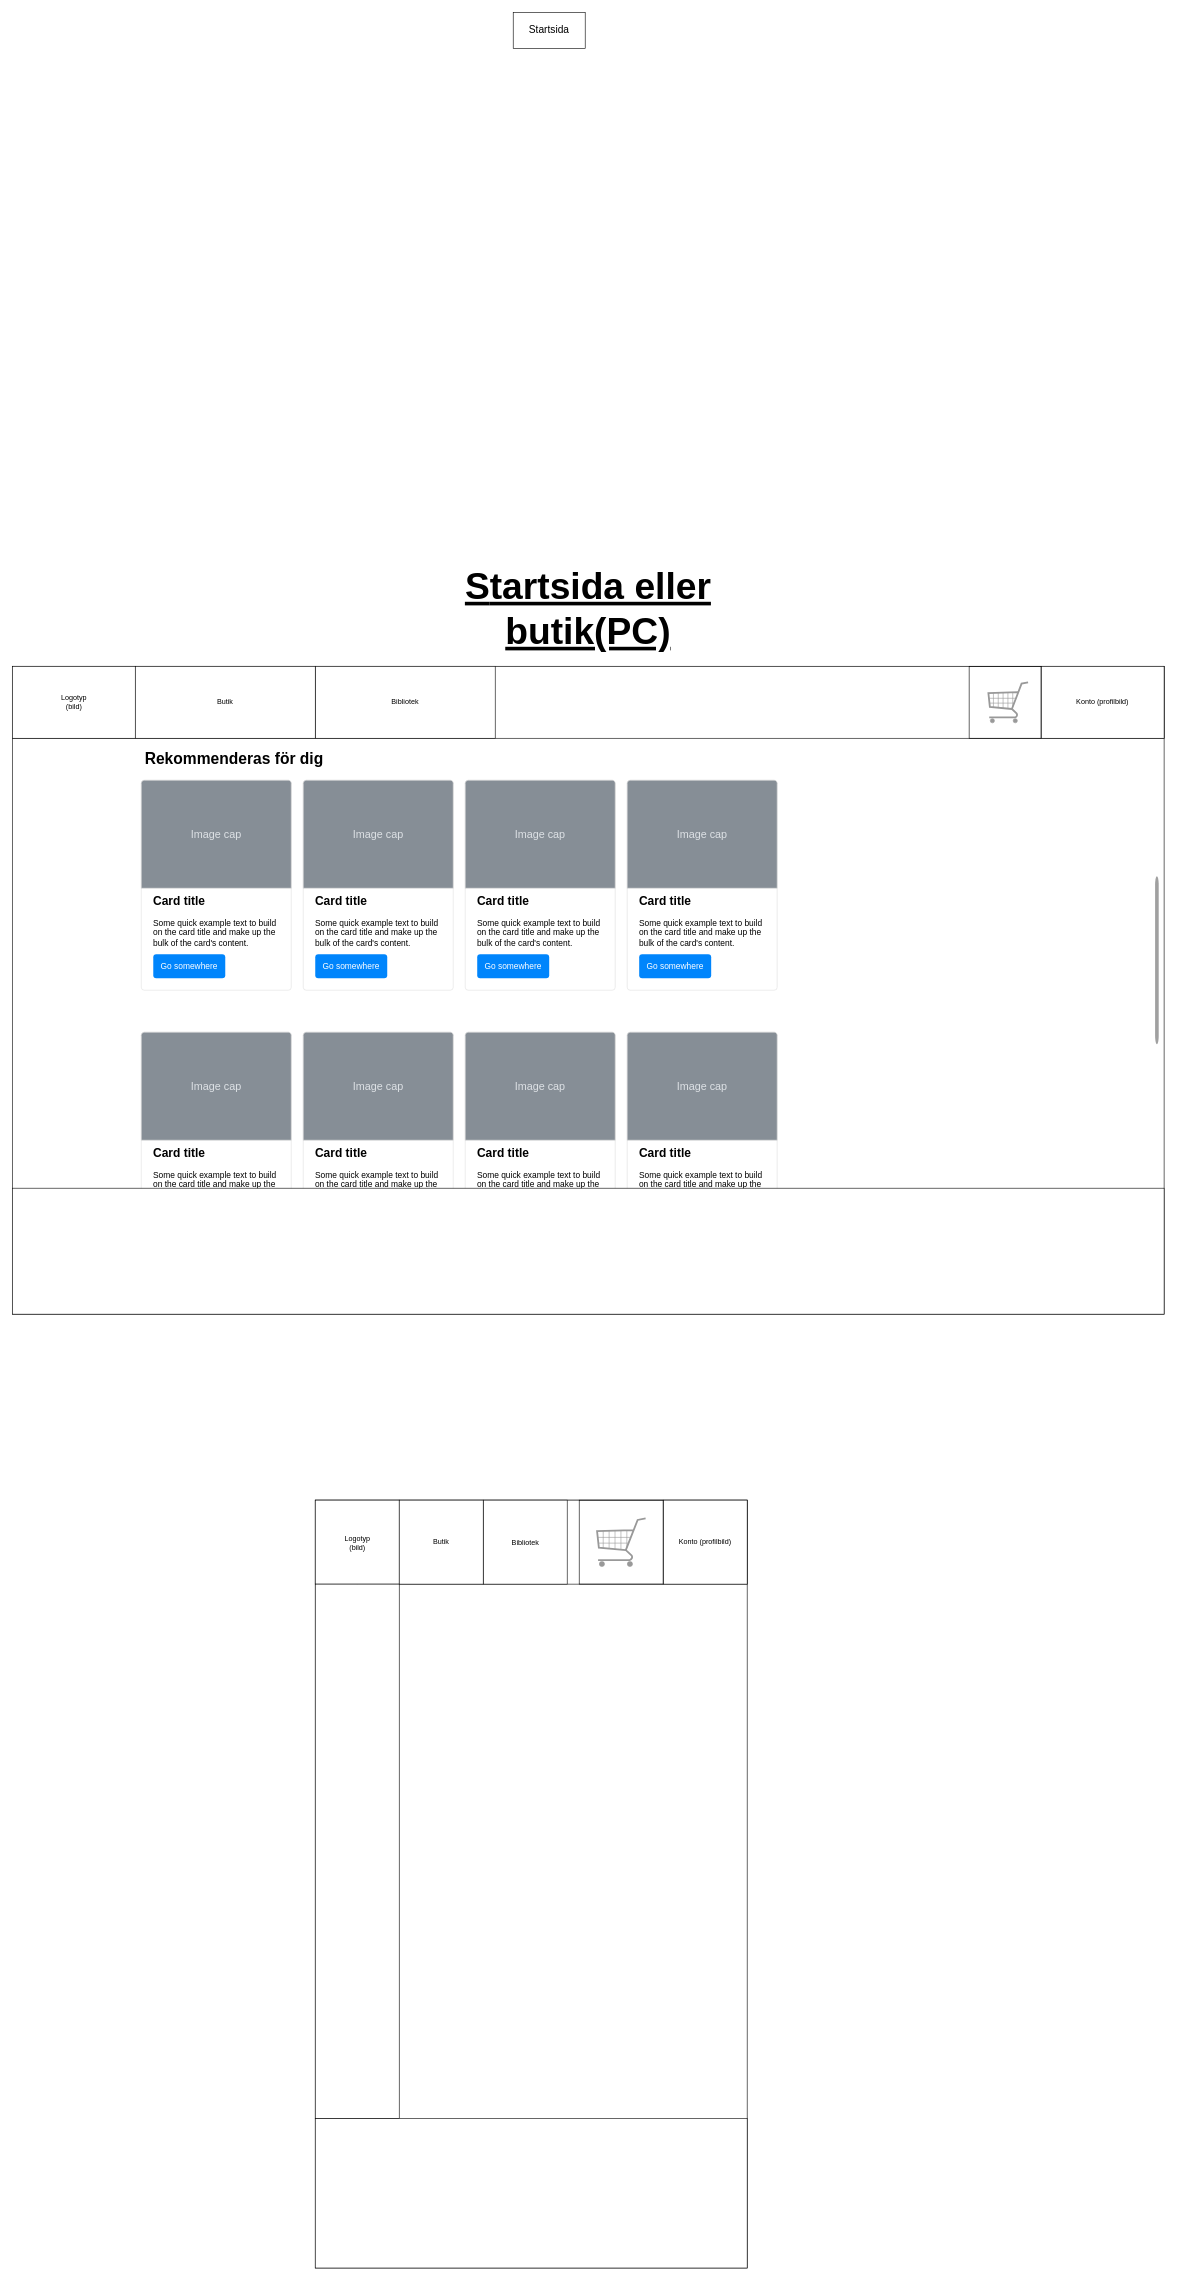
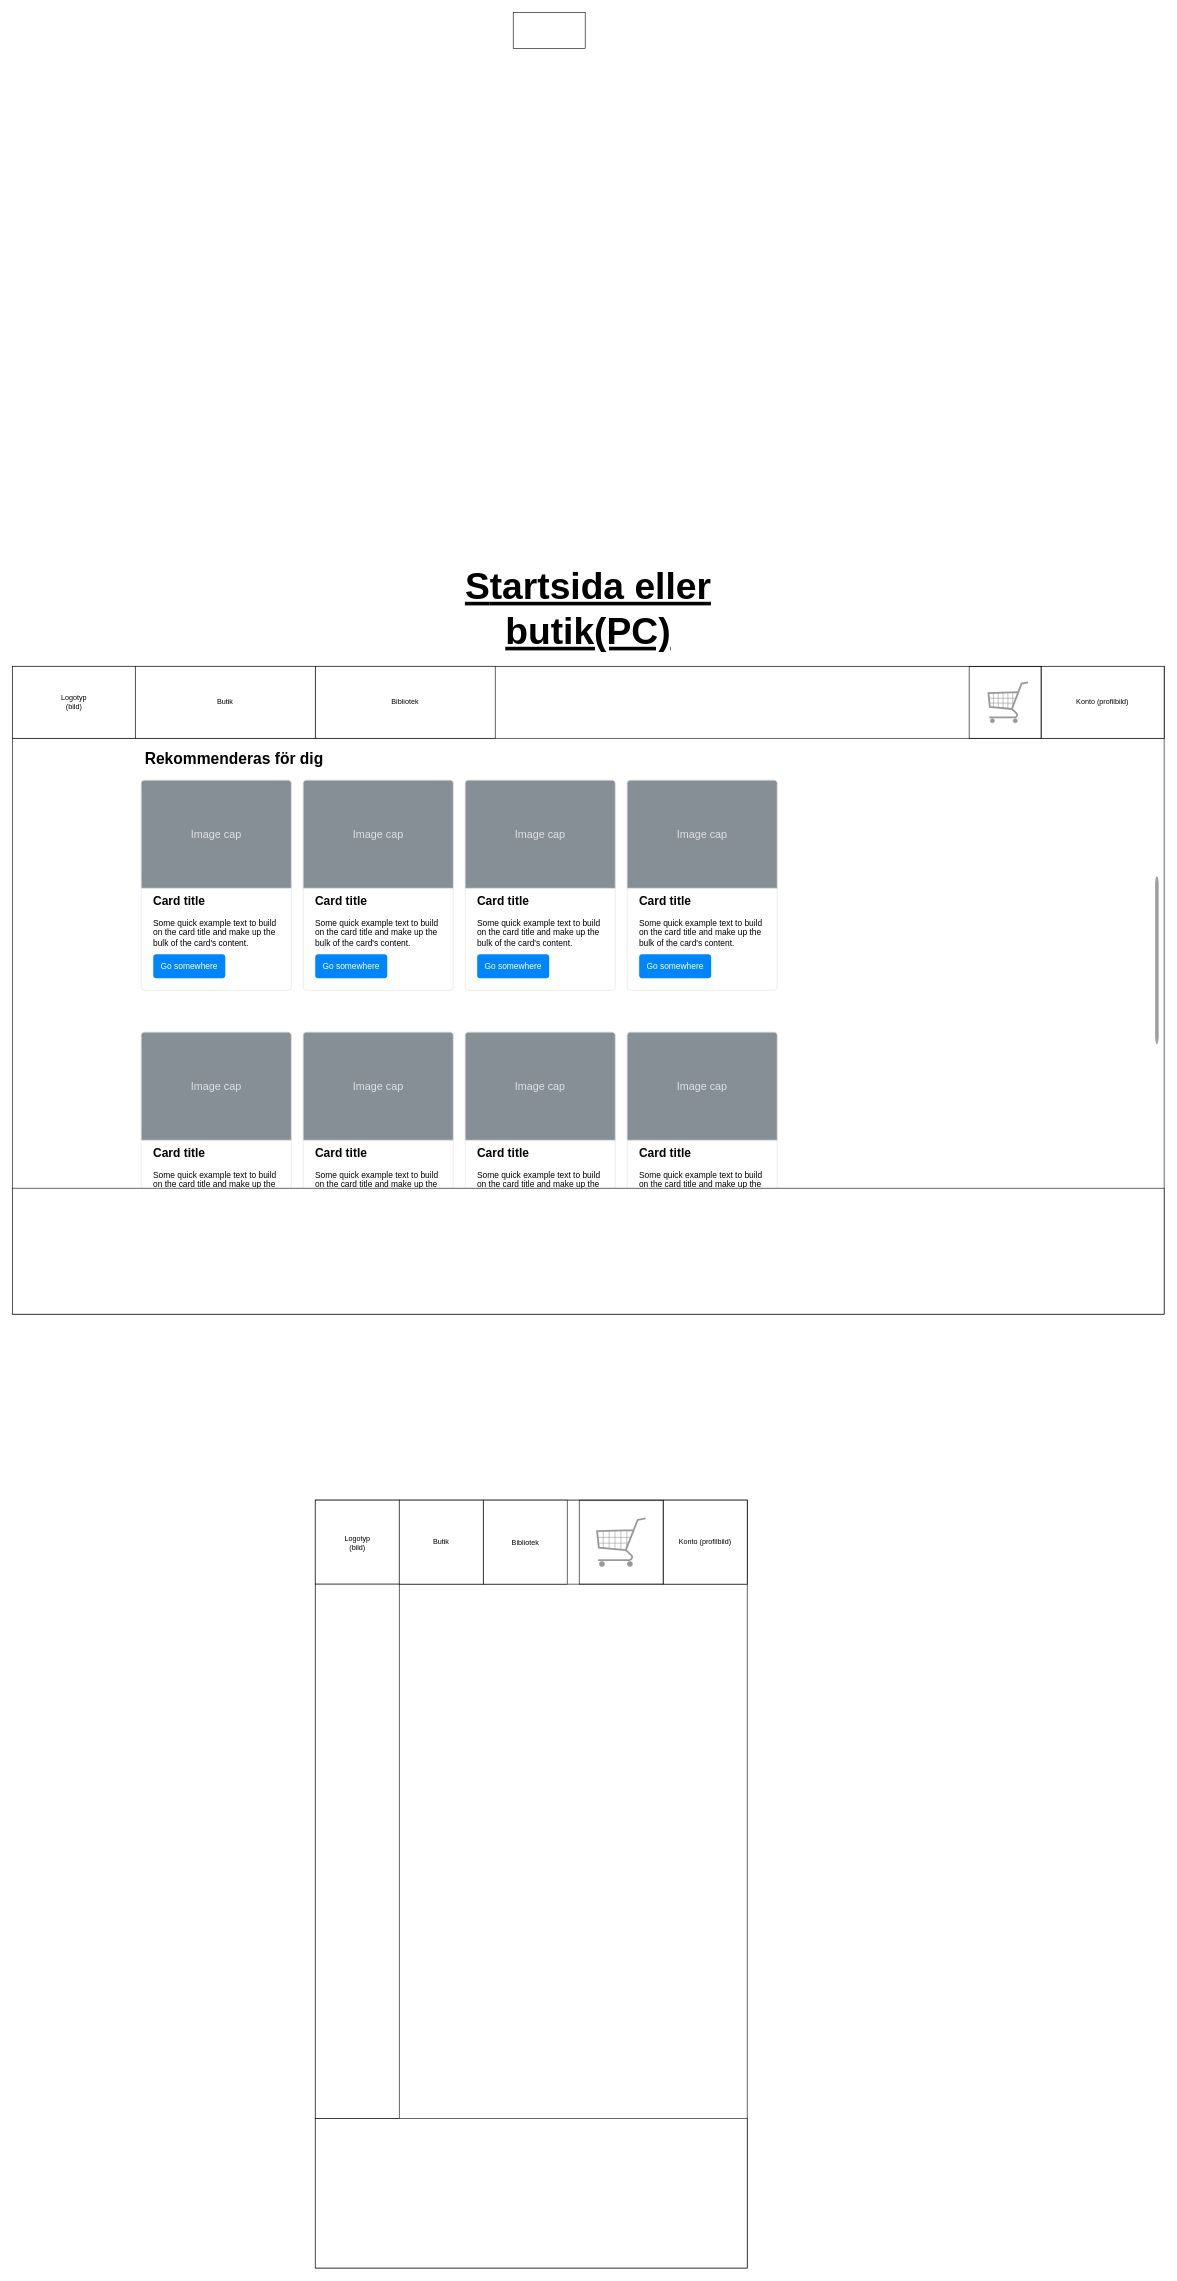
(549, 30) -> none
